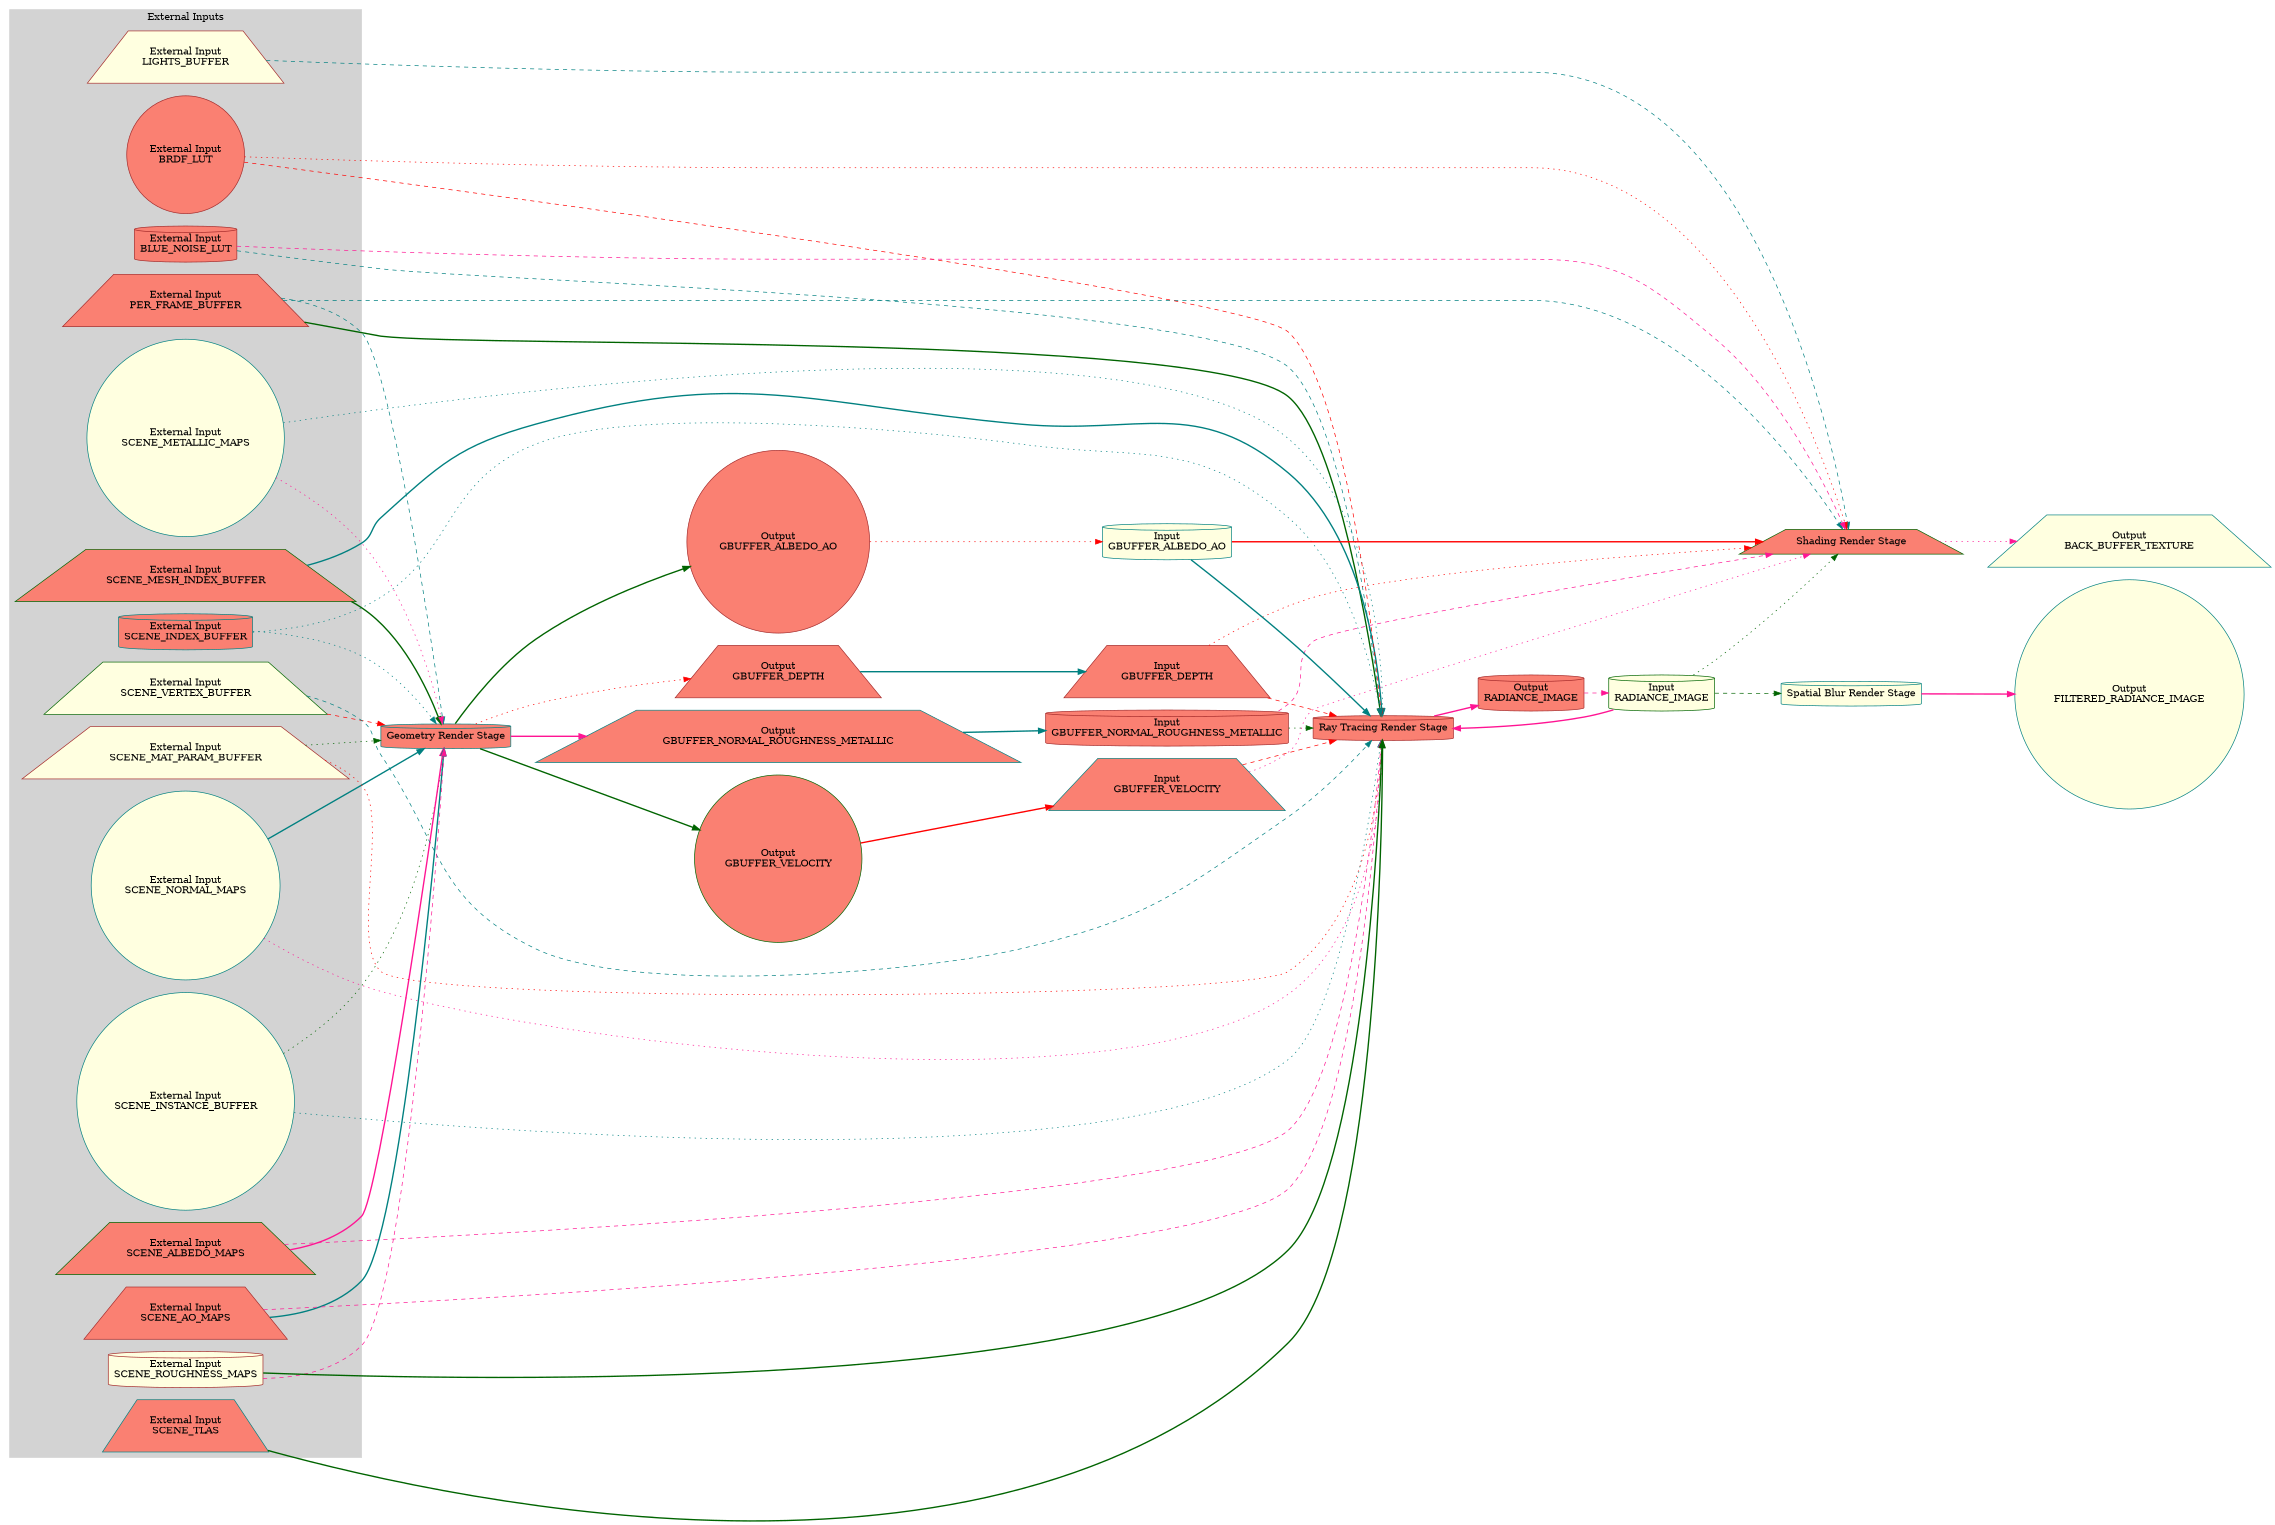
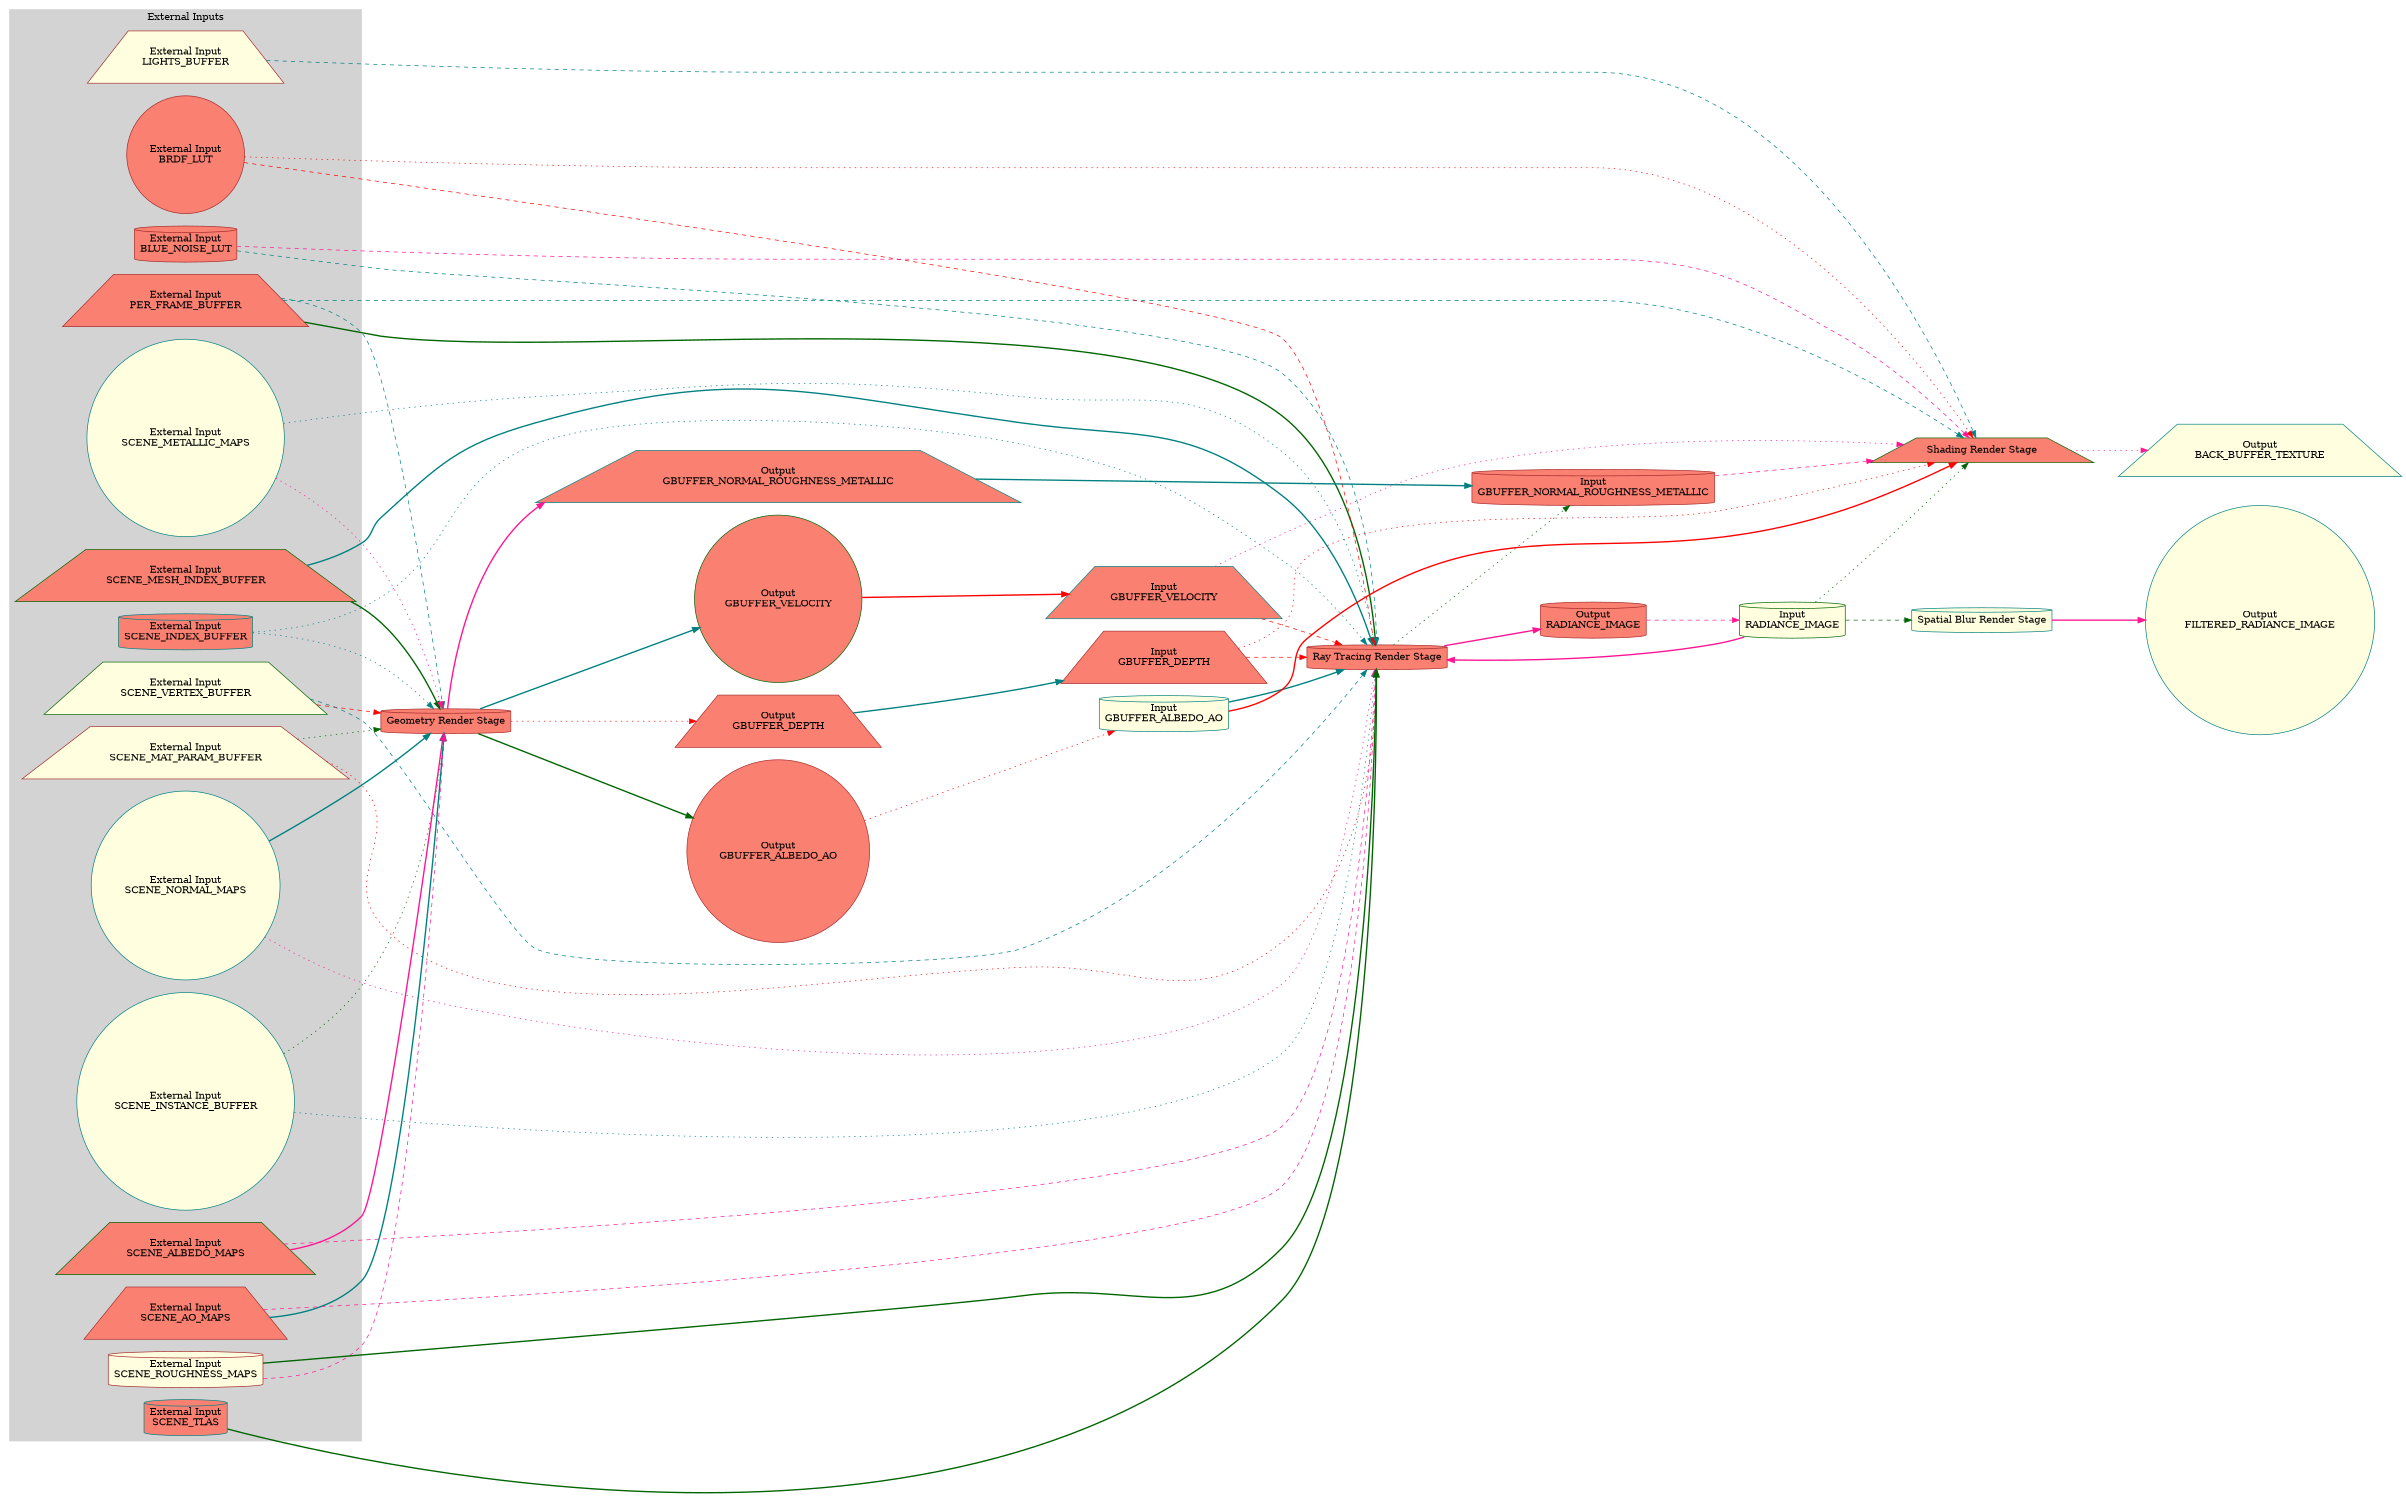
(1297, 728) -> (1479, 577)
(446, 736) -> (446, 721)
(587, 788) -> (587, 669)
(186, 1426) -> (186, 1418)
